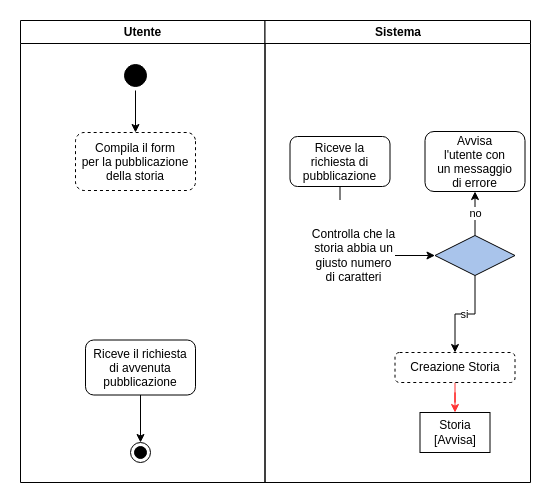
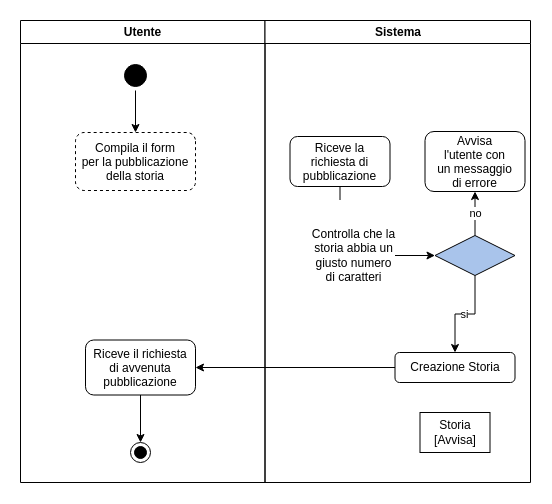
none -> (299, 368)
(455, 368) -> (455, 368)
(455, 402) -> none
